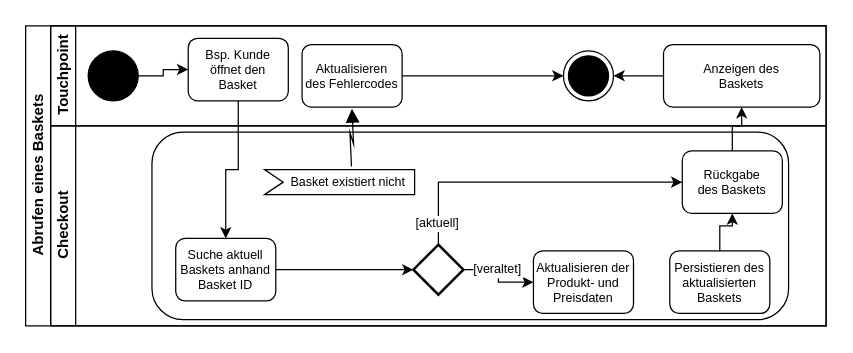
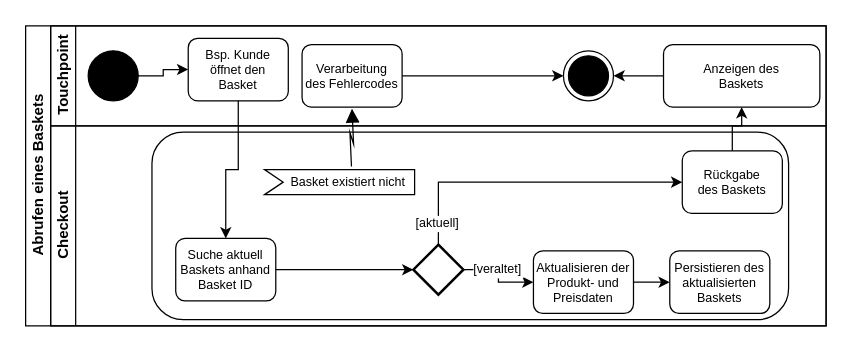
(351, 68) -> (351, 68)
(719, 231) -> none
none -> (656, 282)
